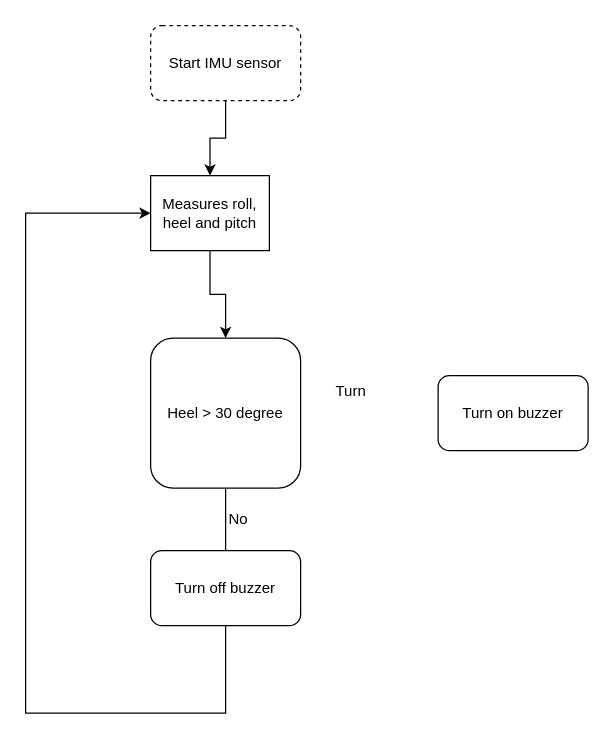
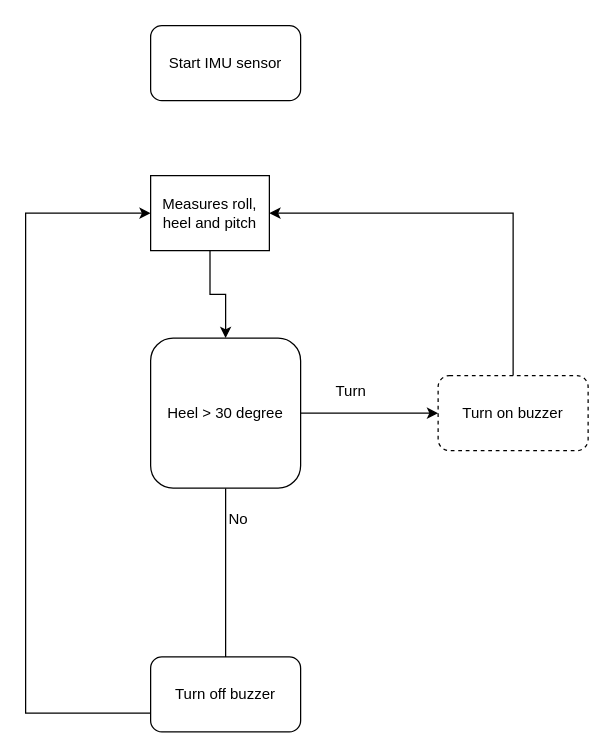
(226, 63) -> (226, 63)
(223, 138) -> none
none -> (477, 213)
none -> (365, 413)
(513, 413) -> (513, 413)
(226, 588) -> (226, 694)
